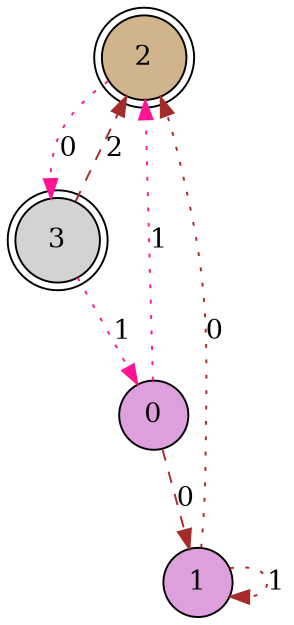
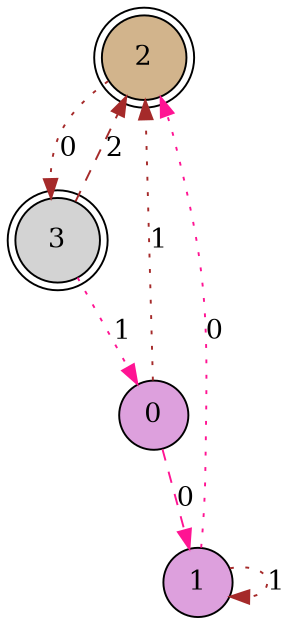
(66, 123) -> (66, 123)
(149, 250) -> (149, 250)
(206, 330) -> (206, 330)
(173, 490) -> (173, 490)
